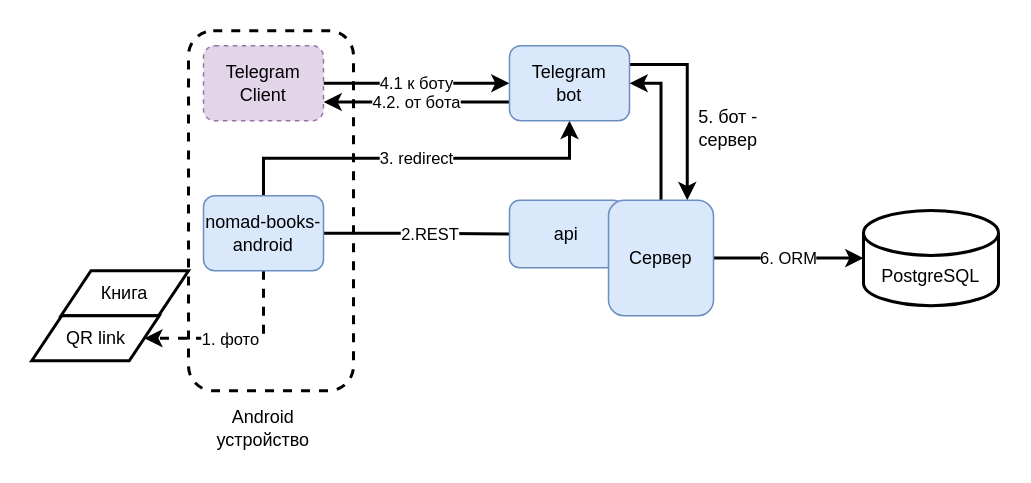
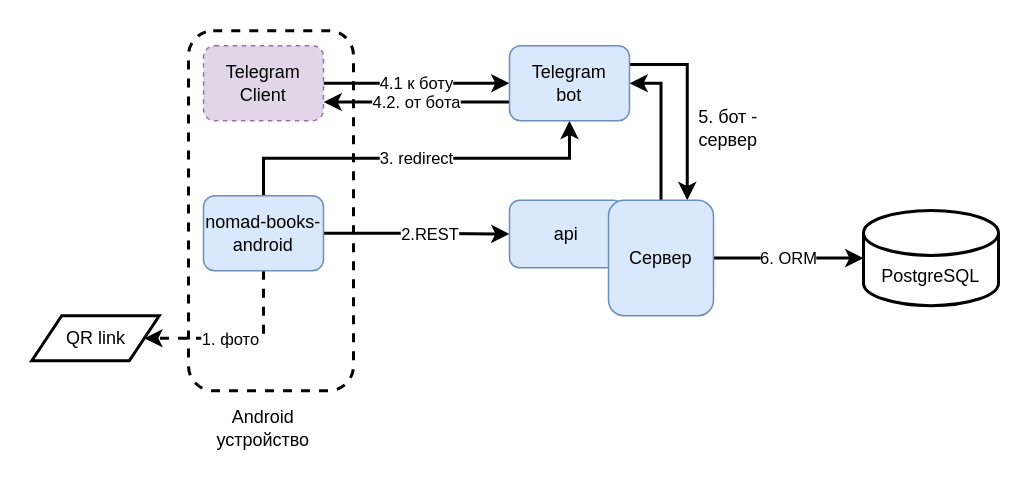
(499, 234) -> (494, 234)
(125, 293) -> none
